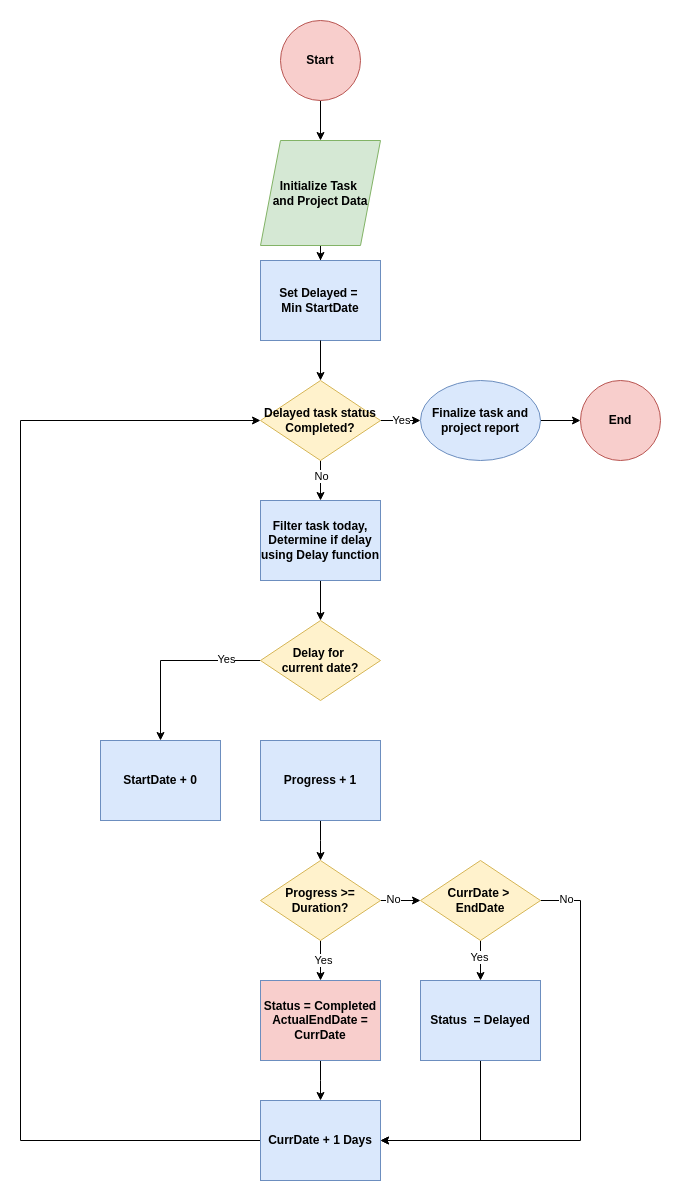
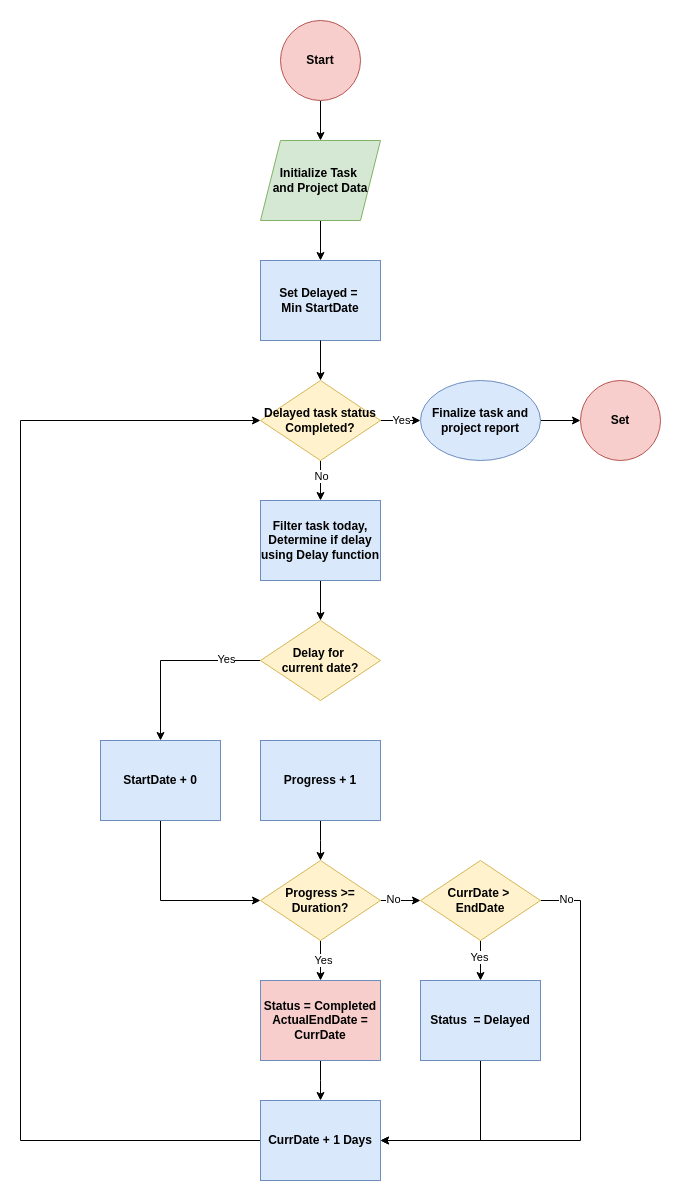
(321, 193) -> (321, 181)
(621, 421) -> (621, 421)
none -> (167, 901)
